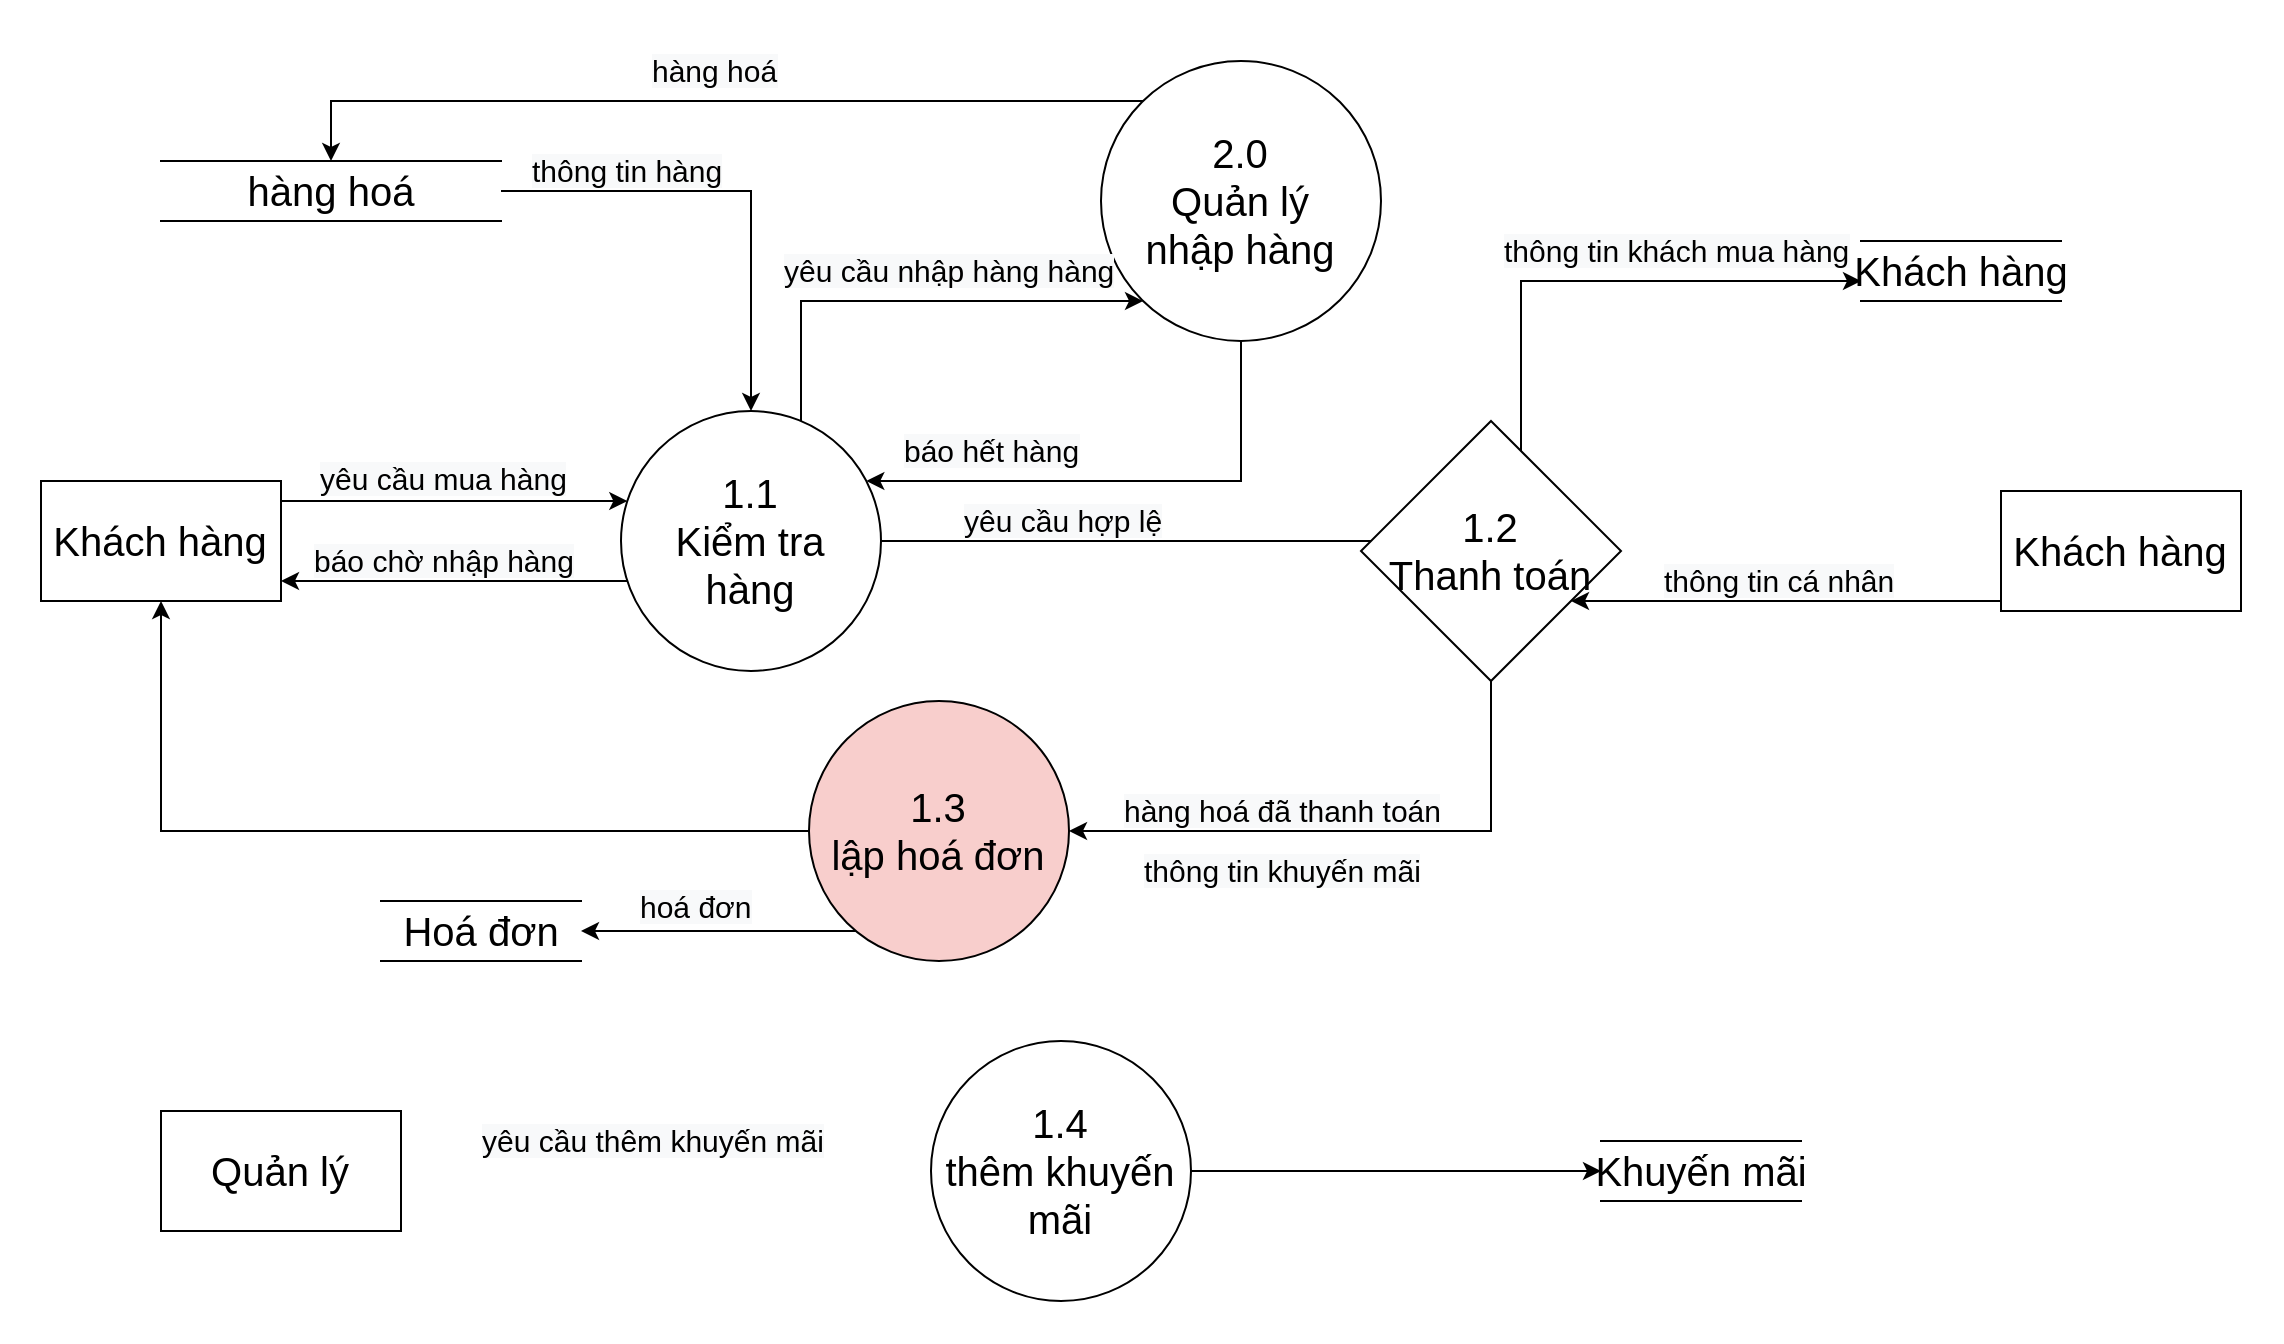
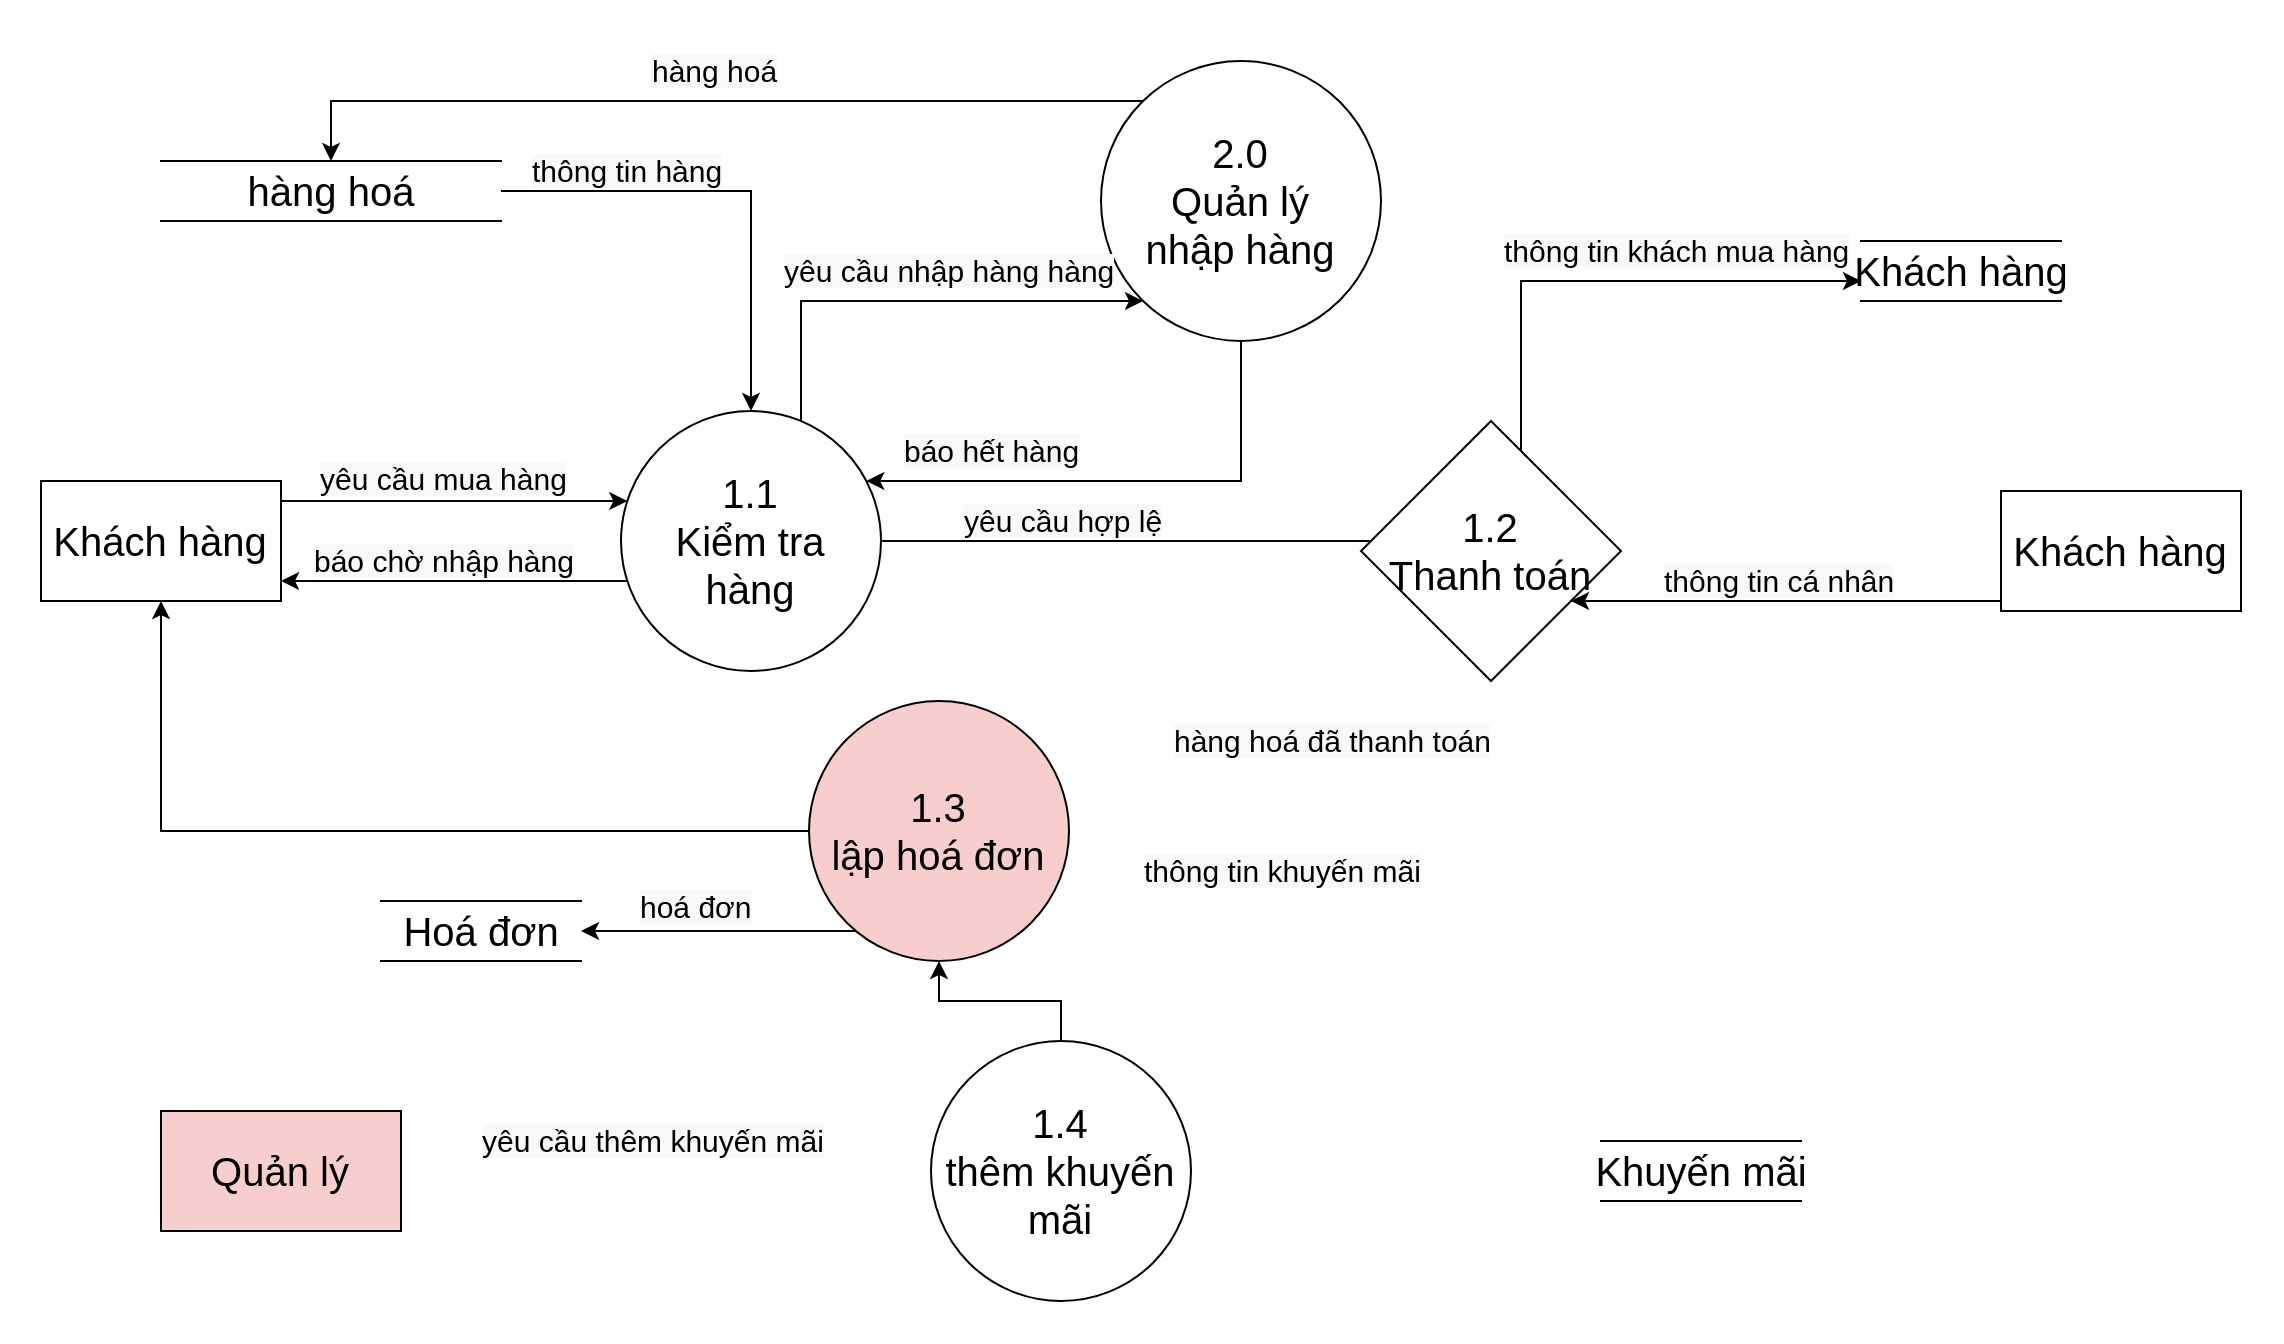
(1301, 811) -> (1351, 741)
(1362, 831) -> none
(281, 1171) -> (281, 1171)
(1389, 1171) -> (1007, 1001)
